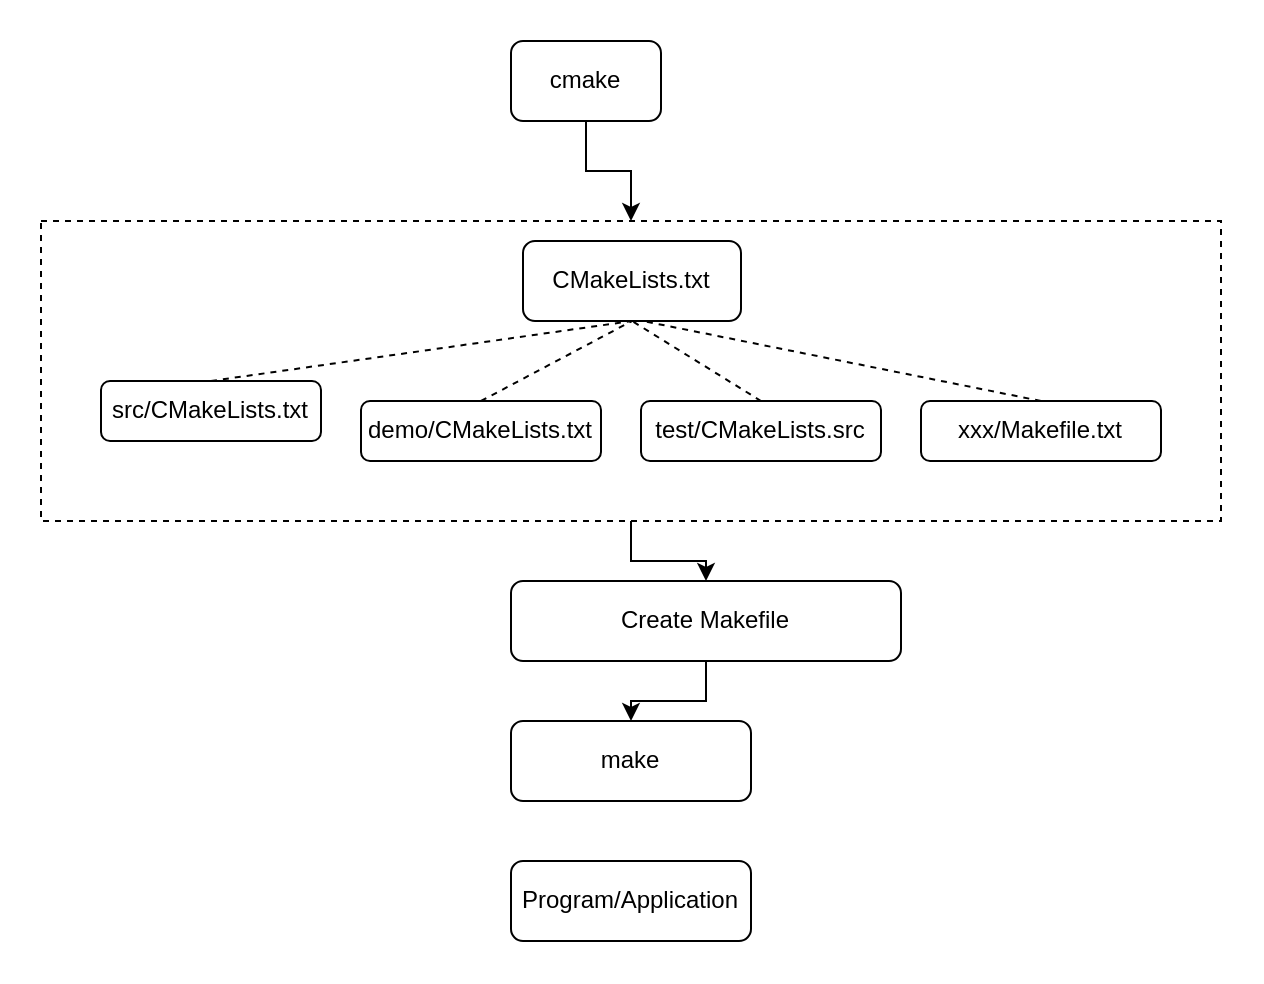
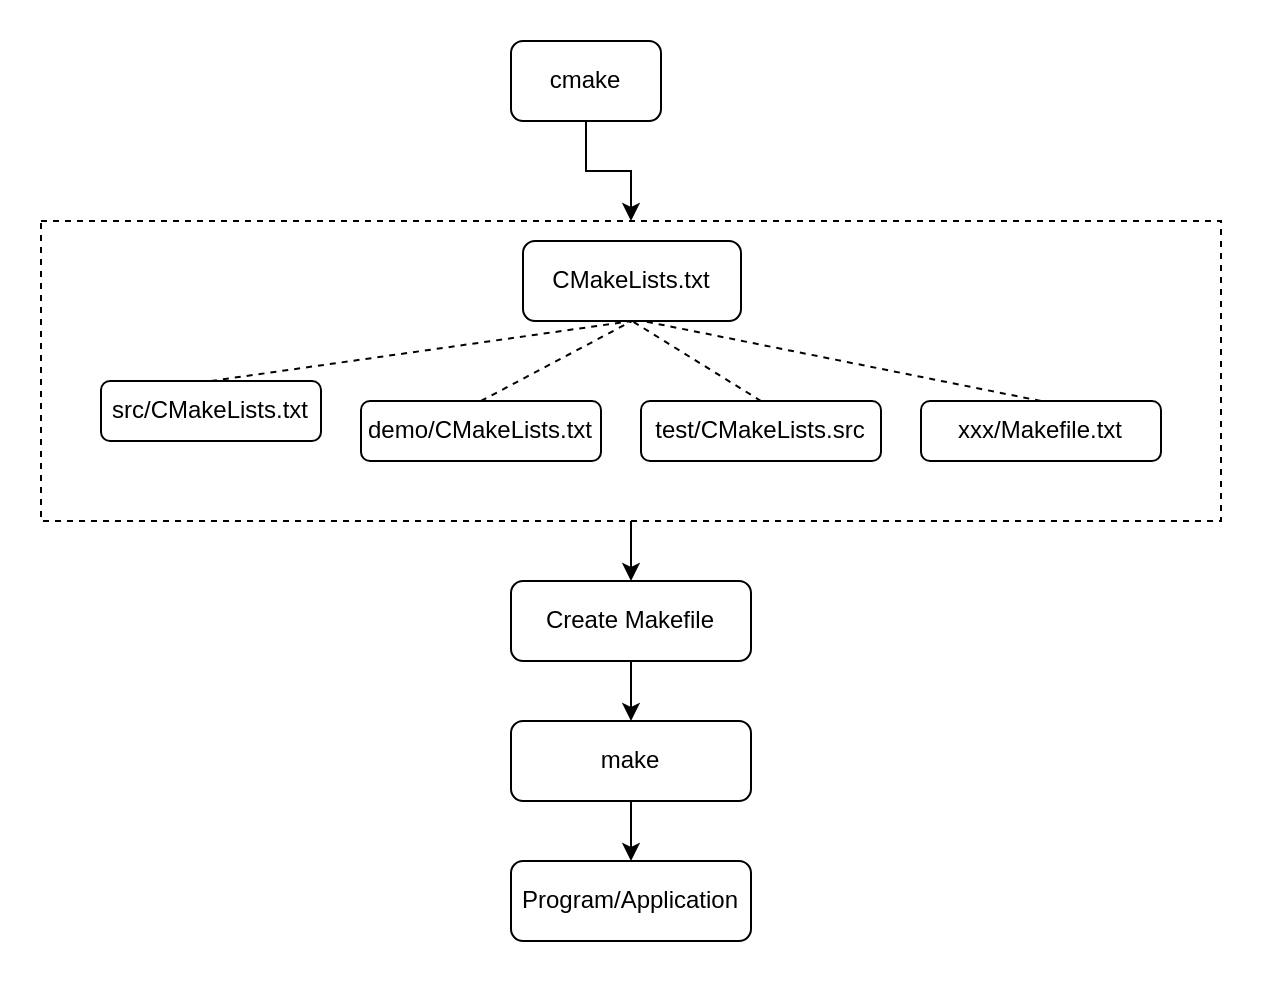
(706, 621) -> (631, 621)
none -> (631, 838)
